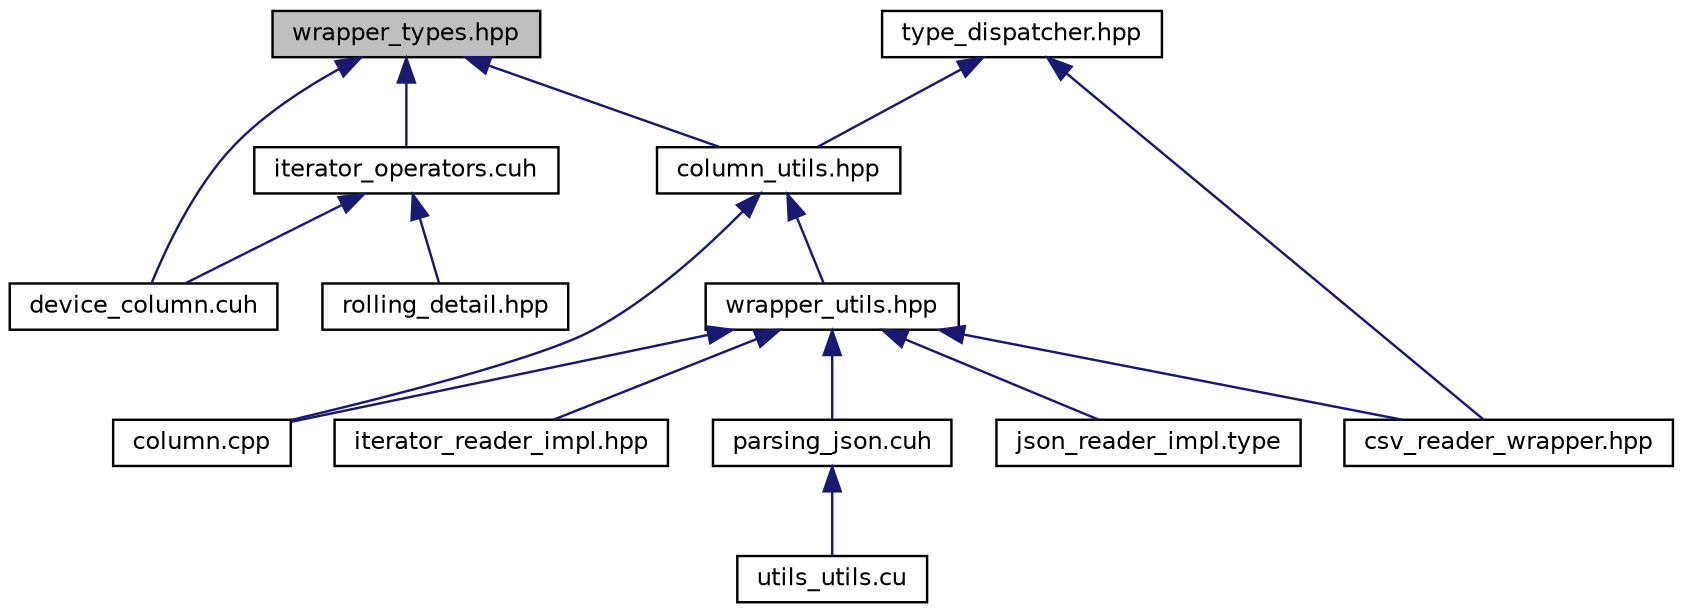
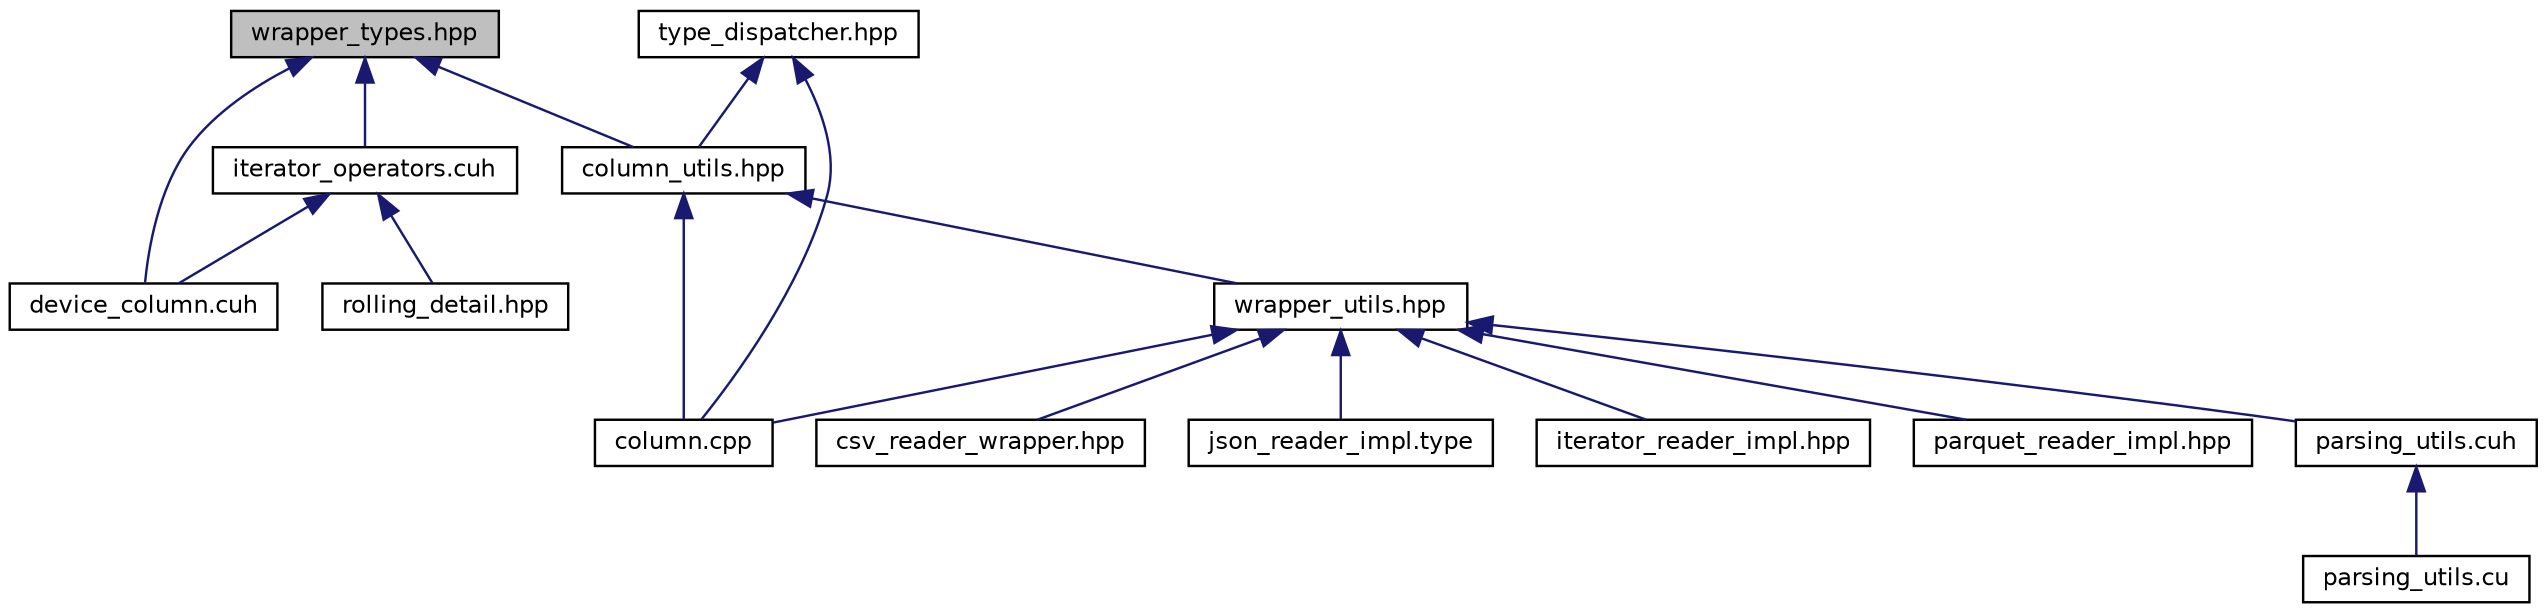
(1275, 246) -> (803, 260)
(832, 443) -> (2416, 443)
none -> (2083, 443)
(832, 579) -> (2416, 579)
